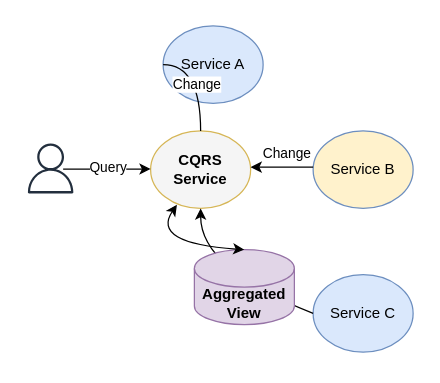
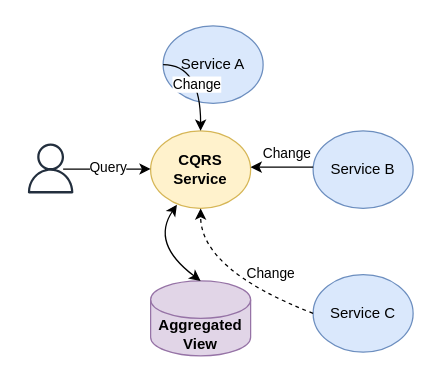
(199, 110) -> (200, 107)
(201, 169) -> (201, 169)
(363, 169) -> (363, 169)
(244, 278) -> (244, 278)
(244, 287) -> (201, 318)
